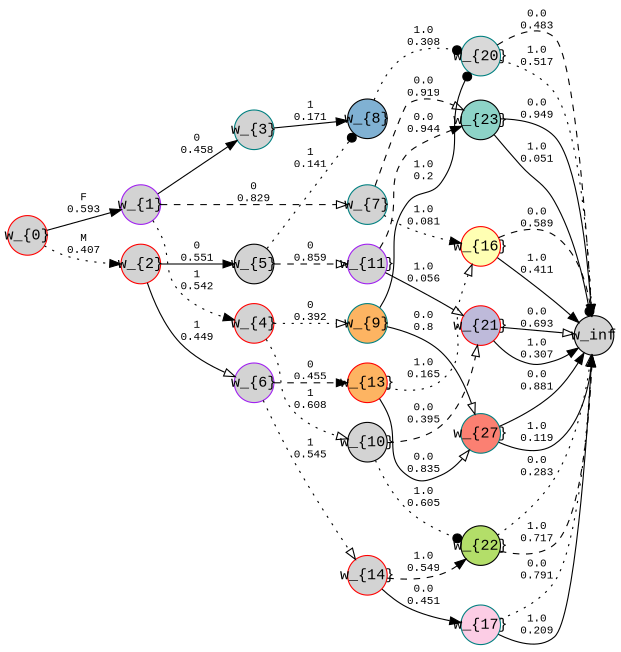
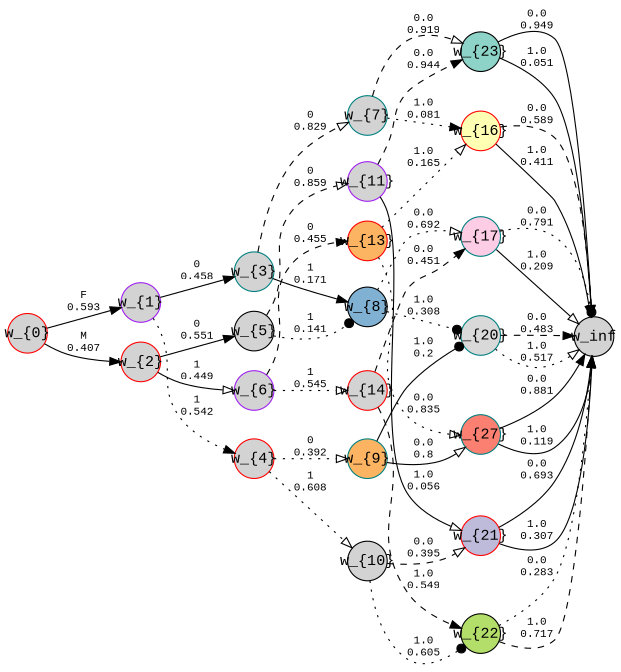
(248, 205) -> (282, 179)
none -> (403, 245)
(76, 259) -> (76, 357)
(400, 468) -> (404, 411)
(413, 610) -> (401, 302)
